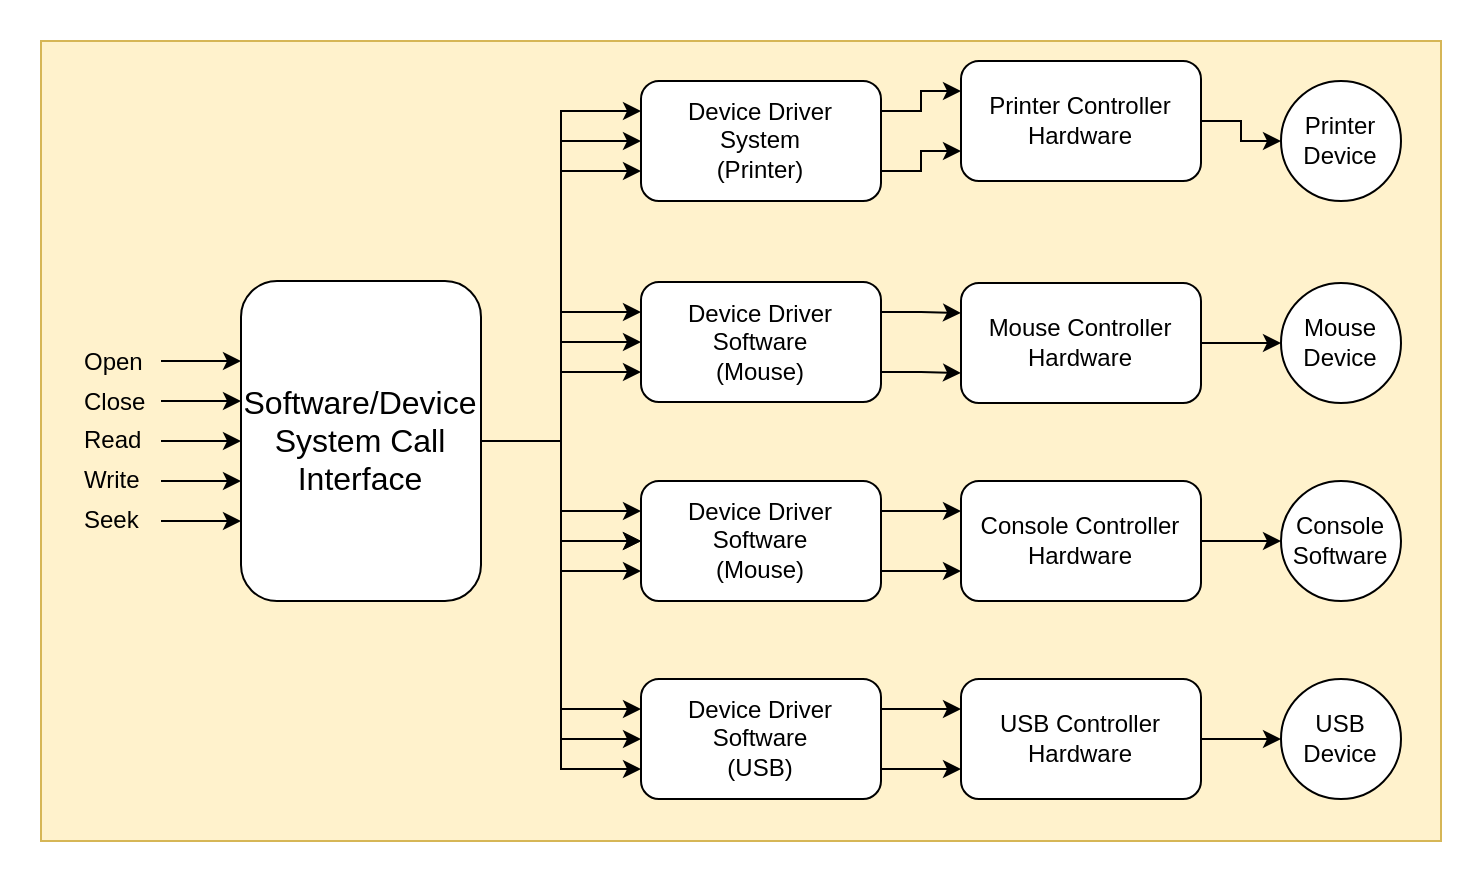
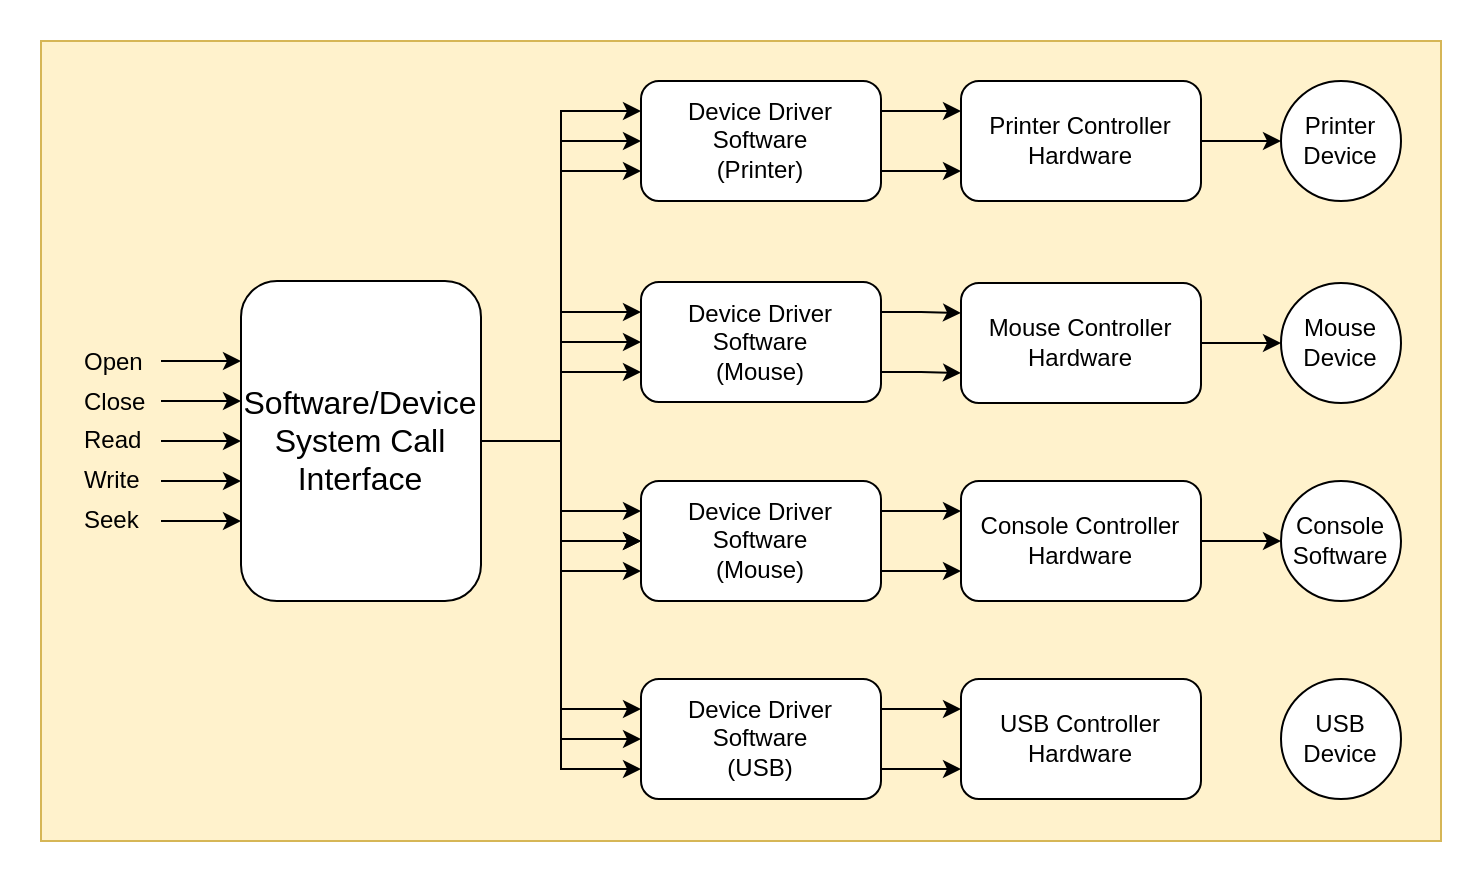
(1081, 121) -> (1081, 141)
(761, 141) -> (761, 141)
(1234, 739) -> none
